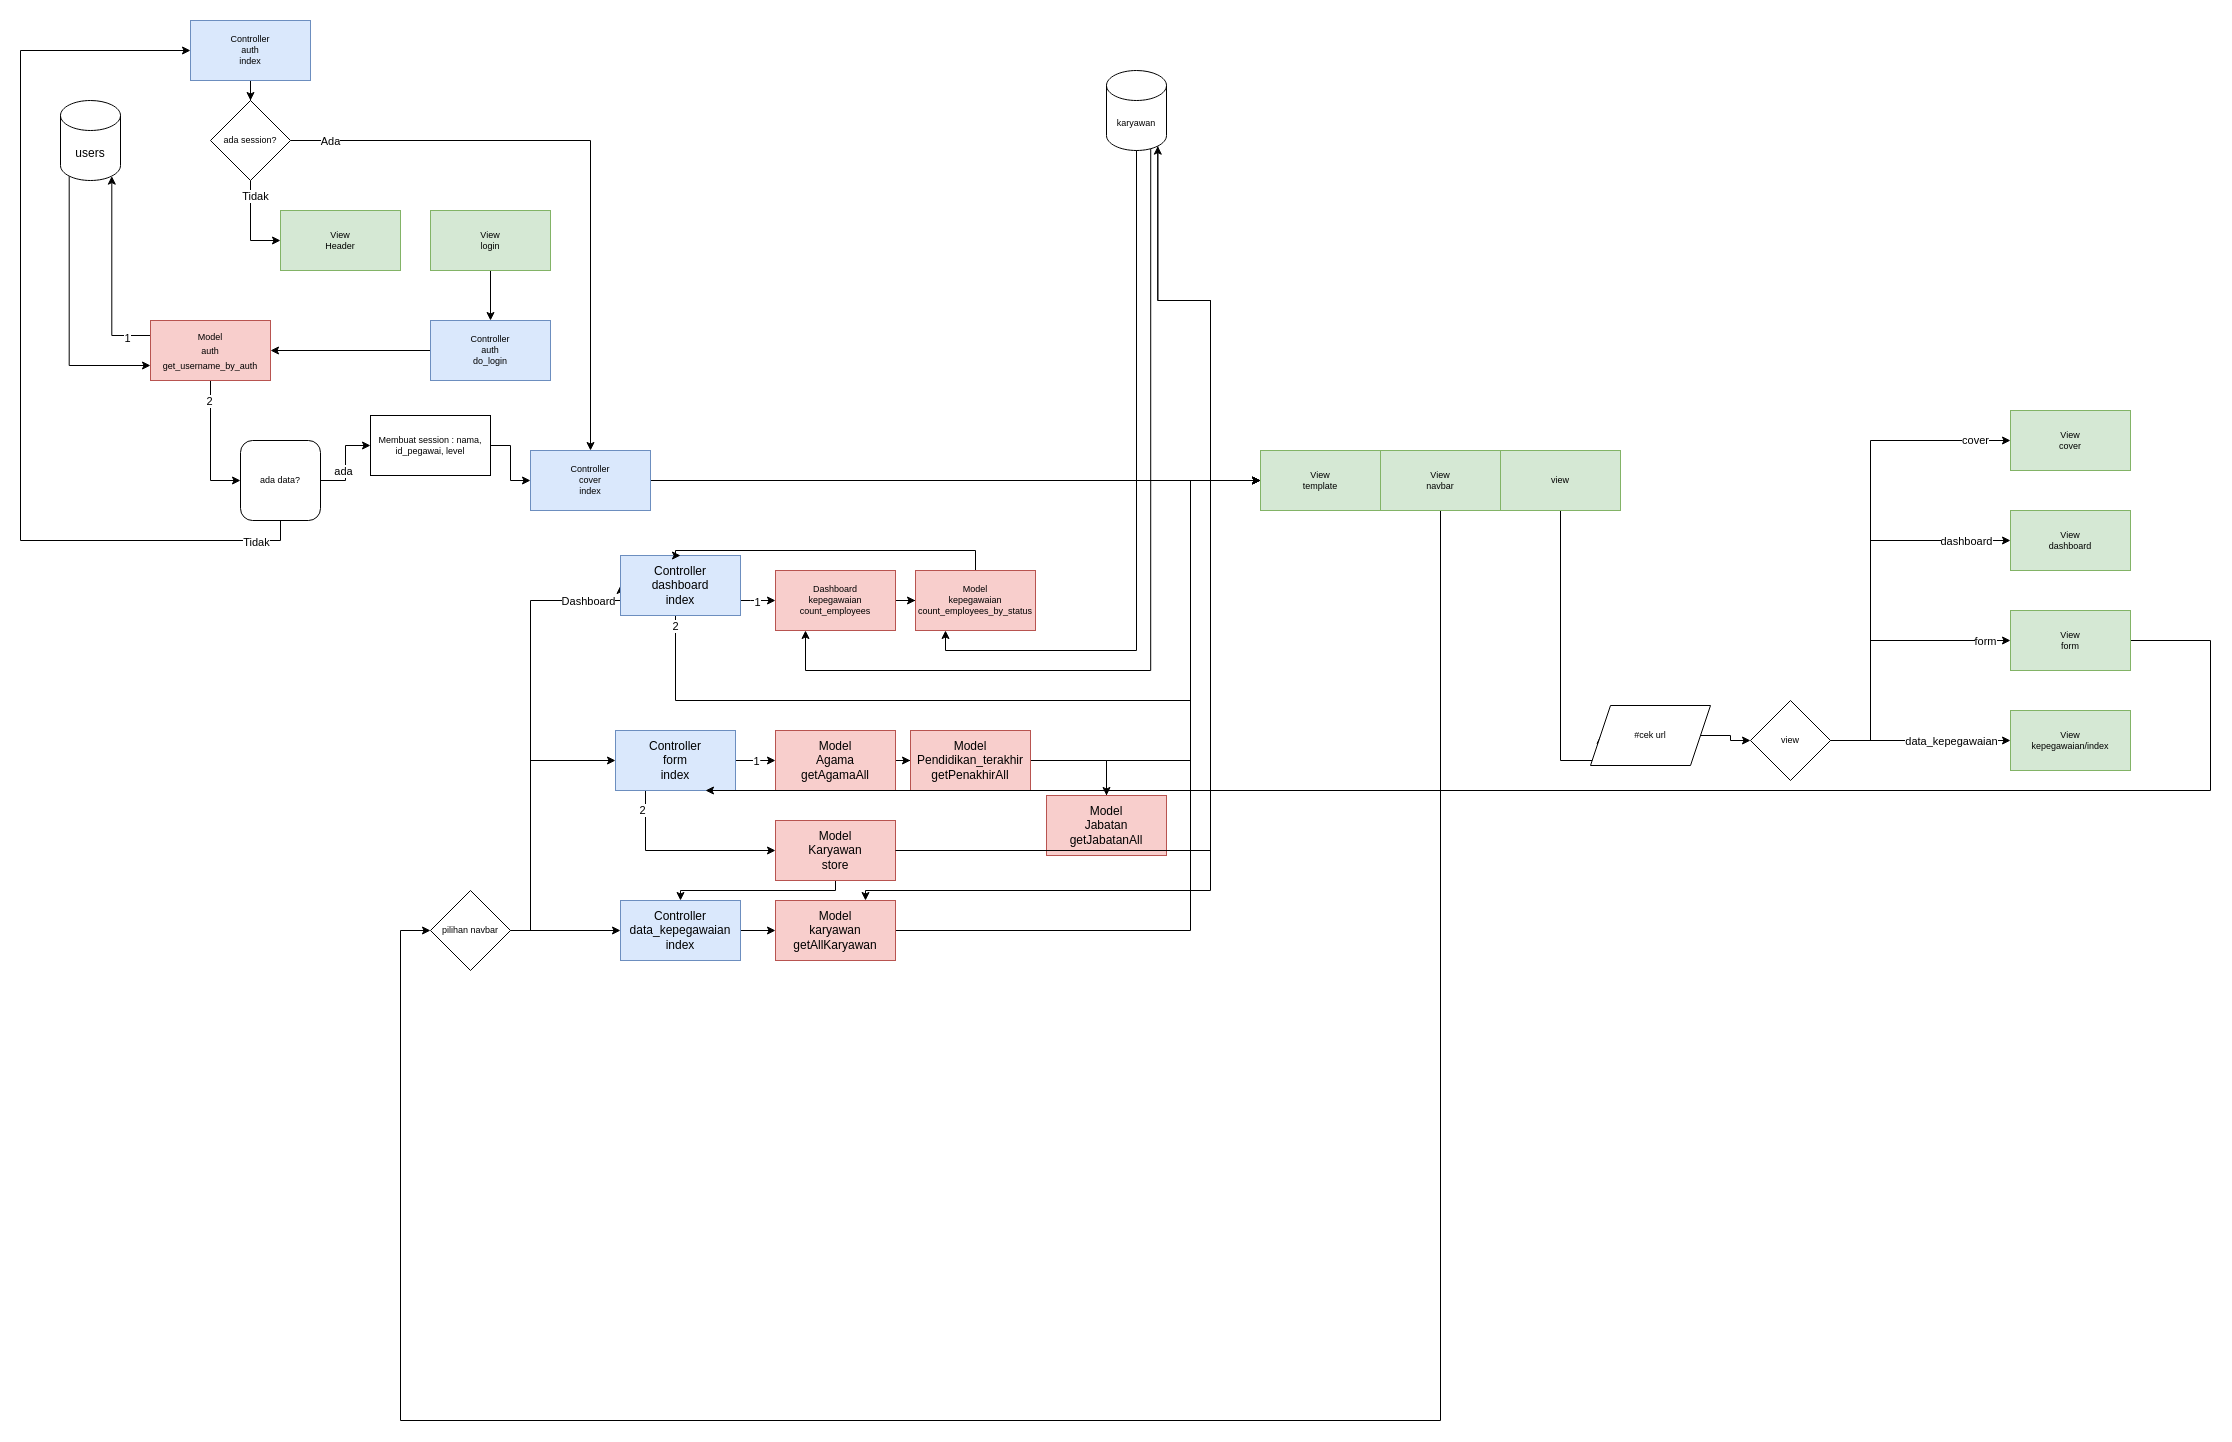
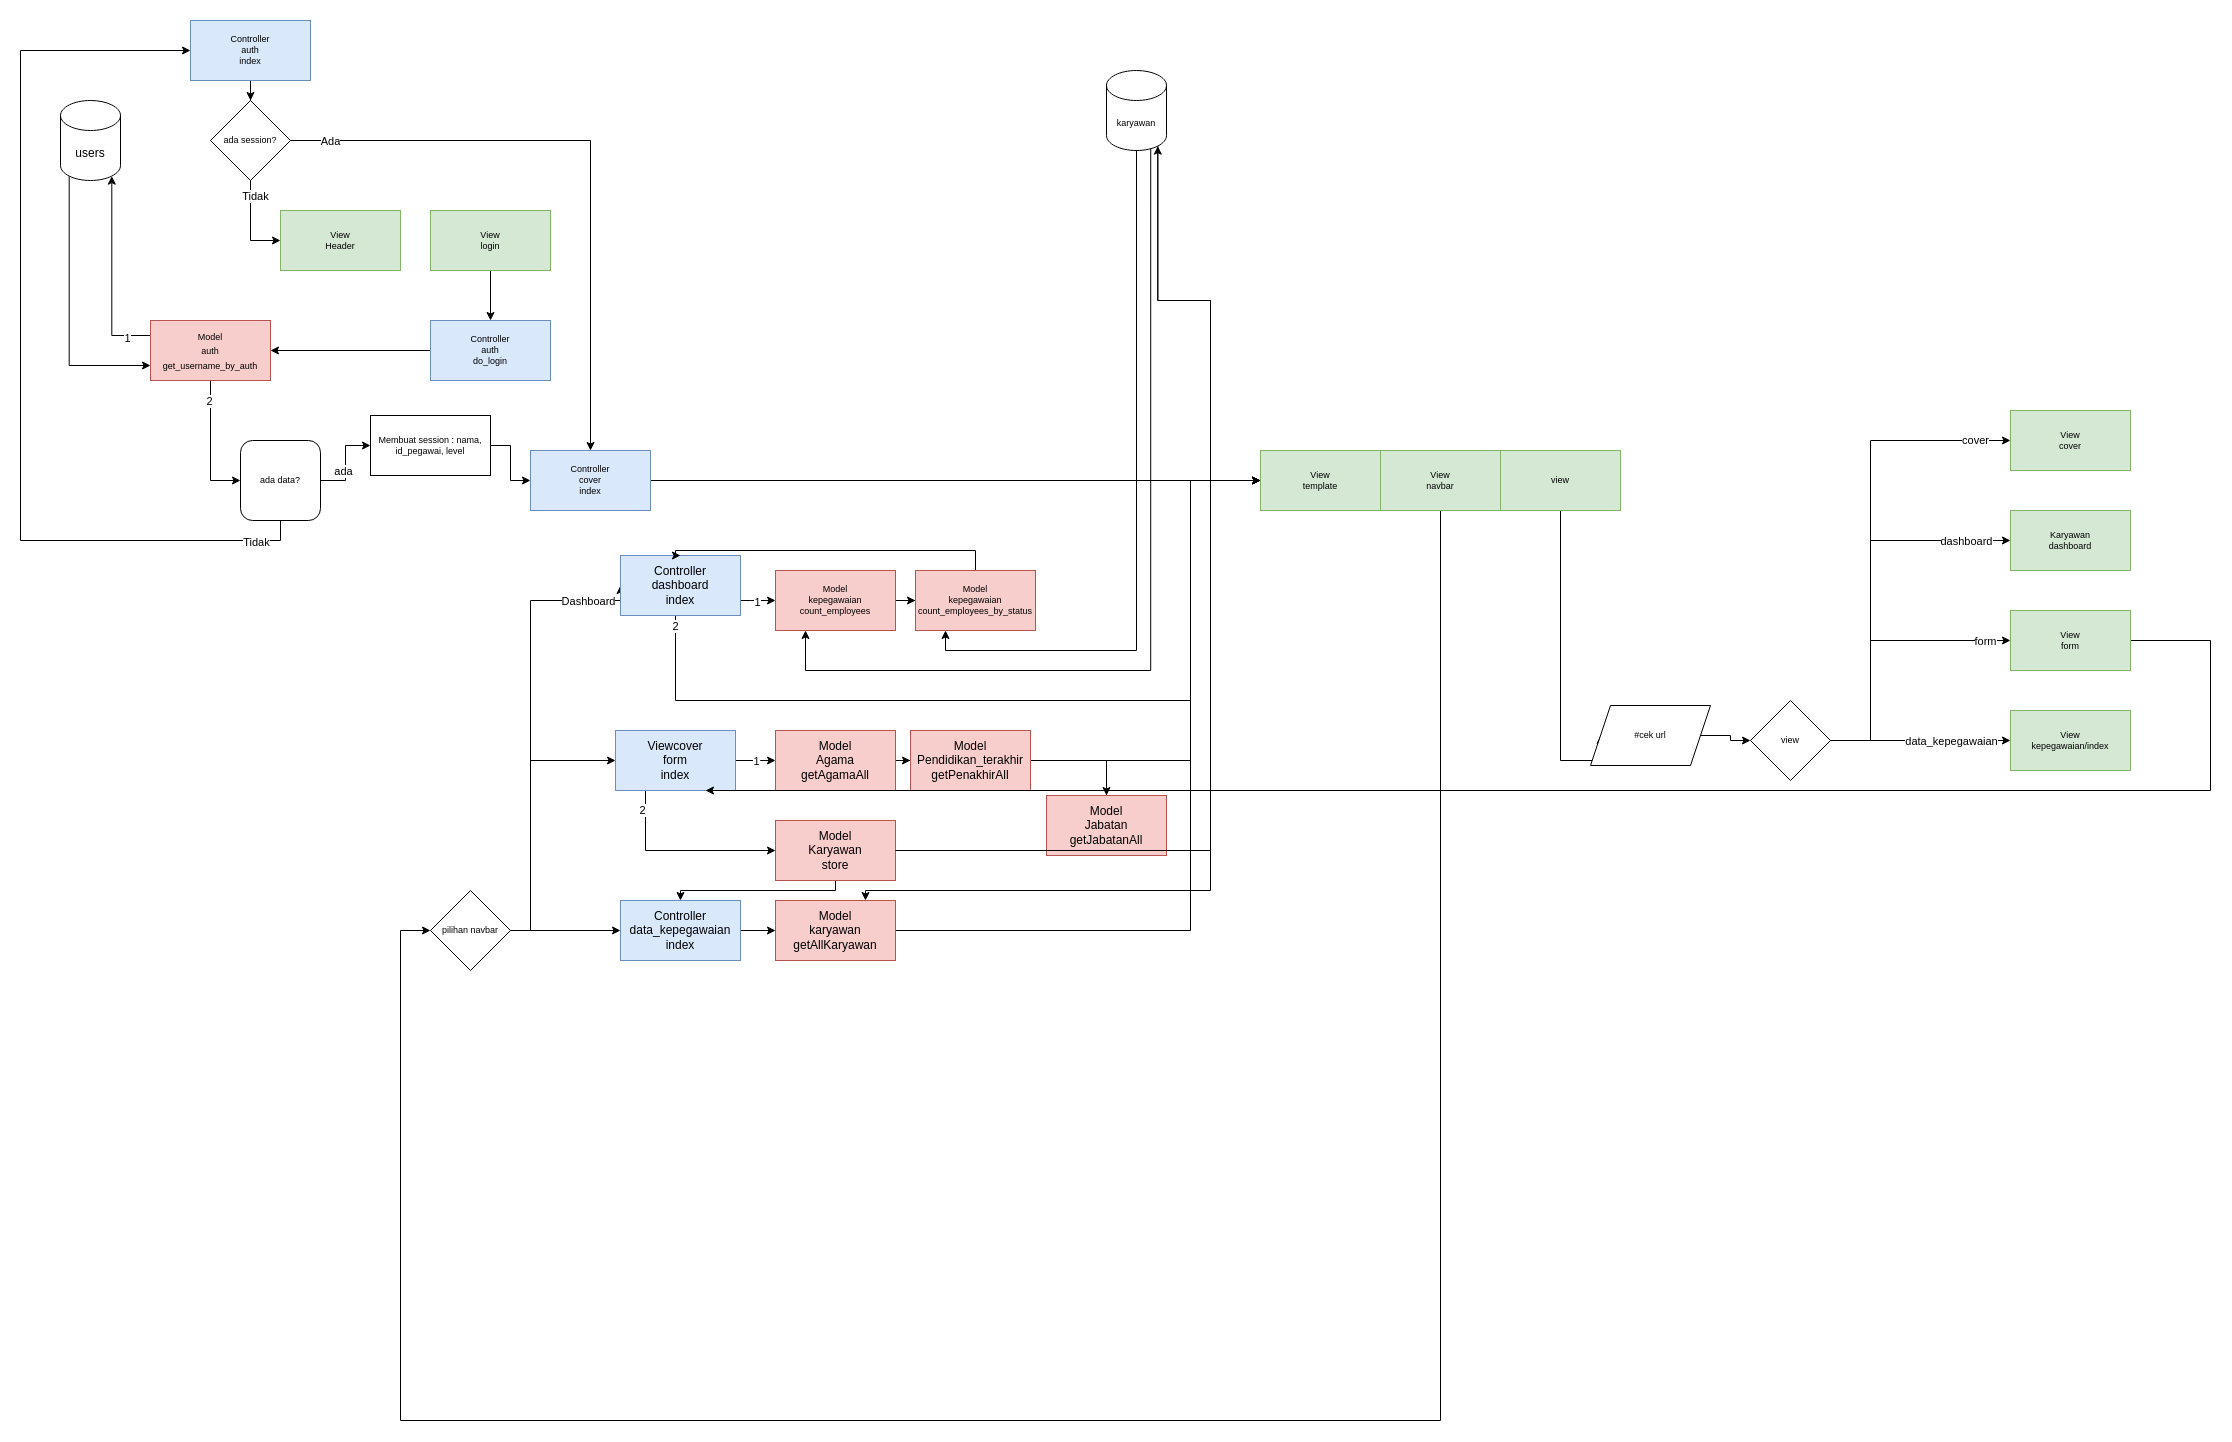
(2071, 541) -> (2071, 541)
(836, 601) -> (836, 601)
(676, 761) -> (676, 761)
